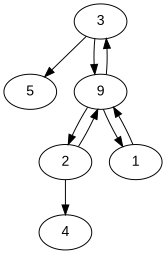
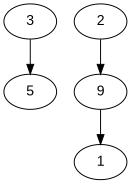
(94, 52) -> none
(107, 61) -> none
(79, 121) -> none
(126, 130) -> none
(65, 232) -> none
